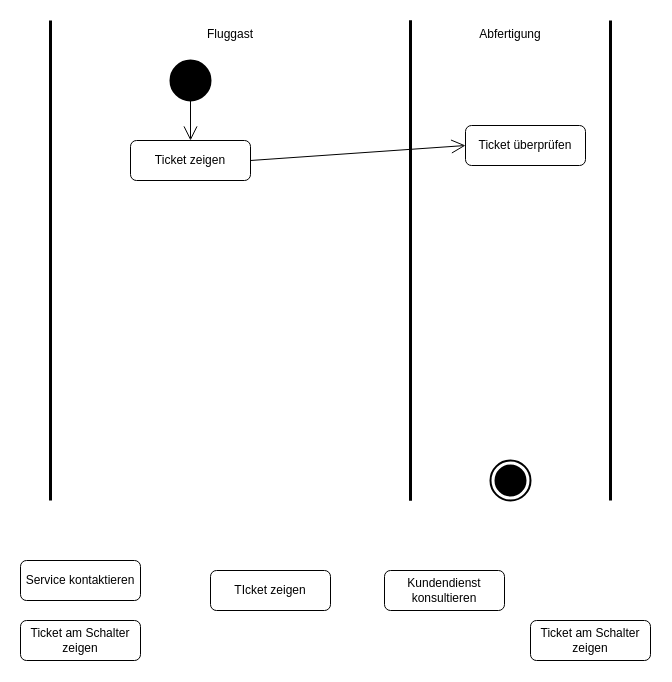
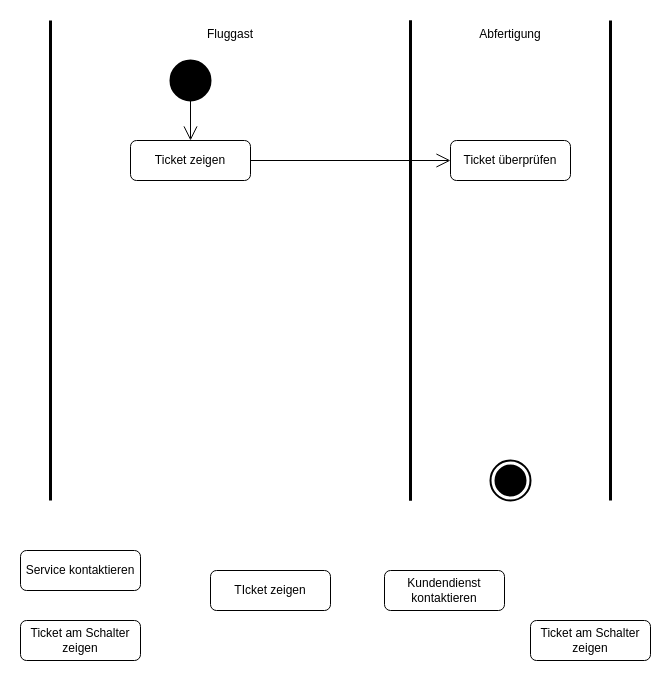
(526, 146) -> (511, 161)
(81, 581) -> (81, 571)
(445, 591) -> (445, 591)
